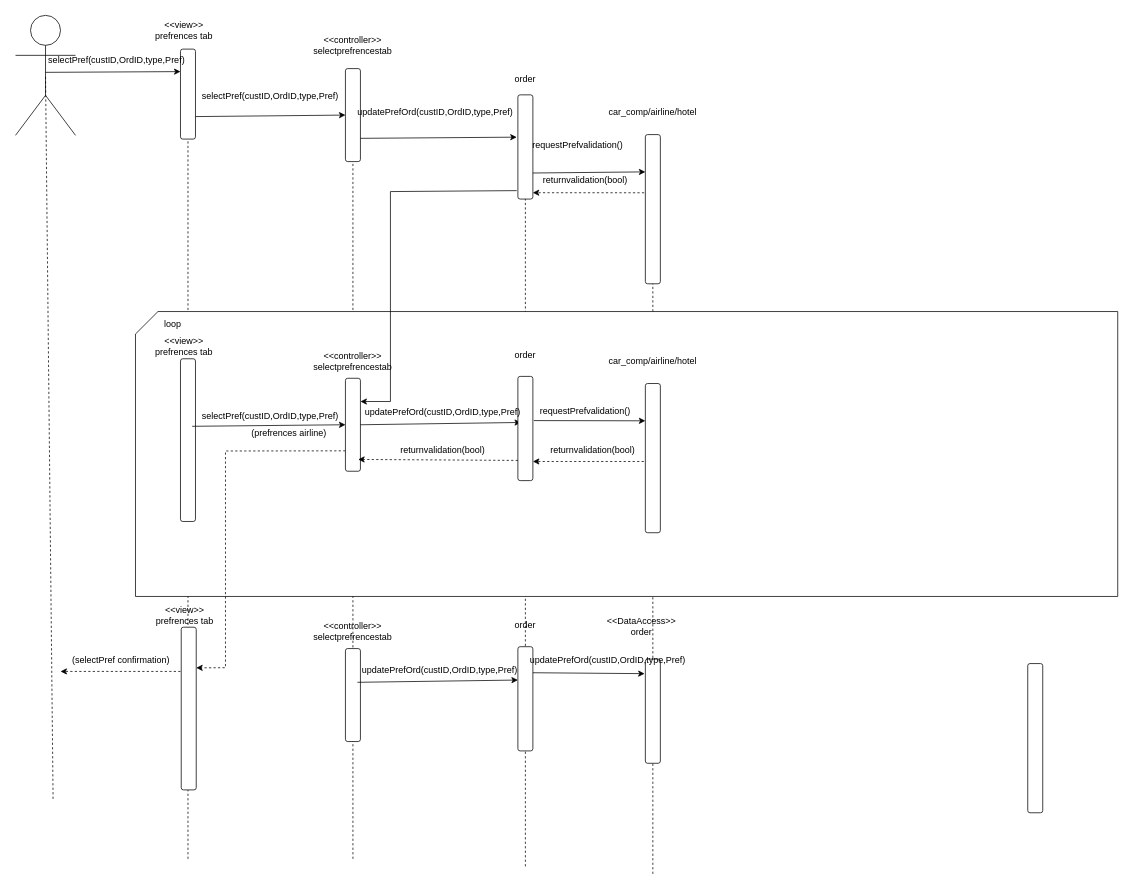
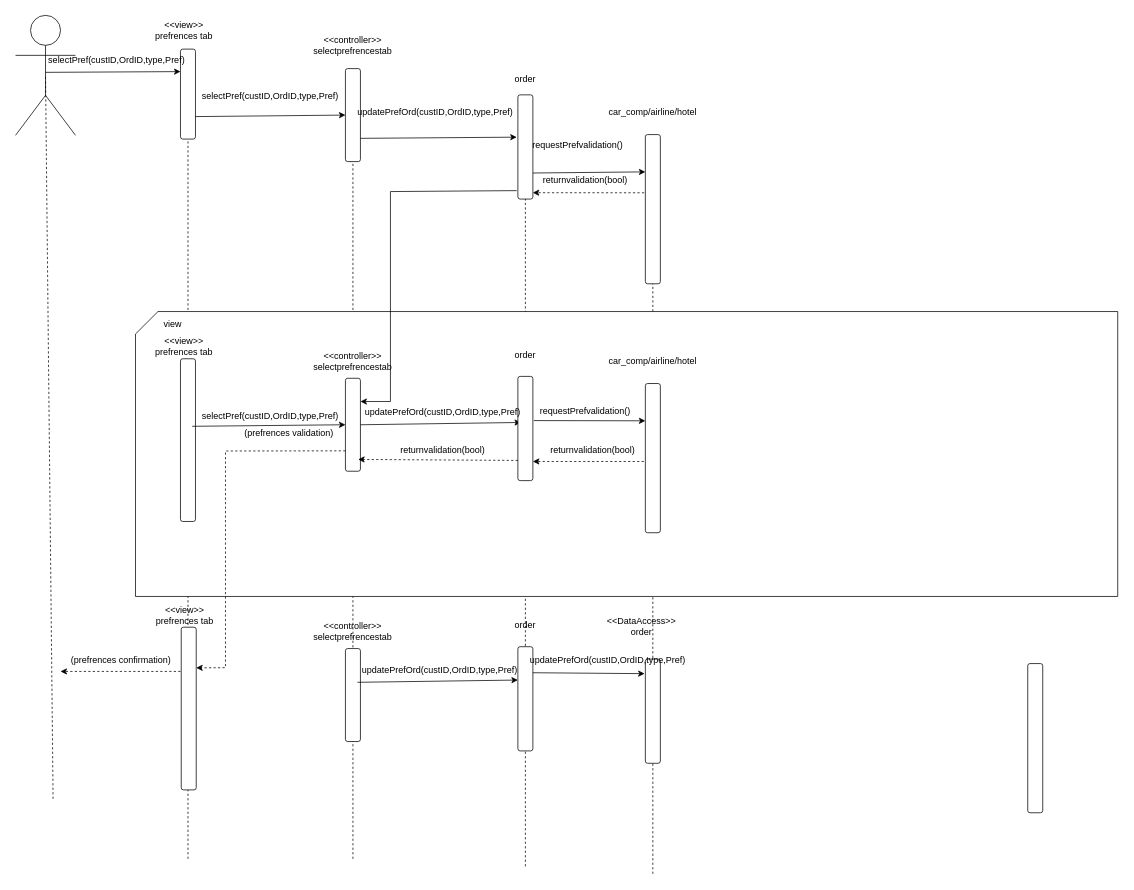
(173, 324) -> (173, 324)
(289, 434) -> (289, 434)
(121, 660) -> (121, 660)
